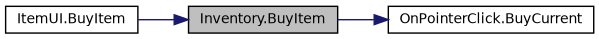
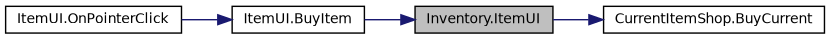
none -> (94, 20)
(263, 20) -> (484, 20)
(491, 20) -> (714, 20)
